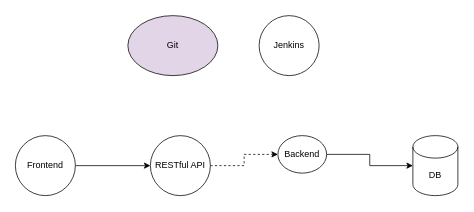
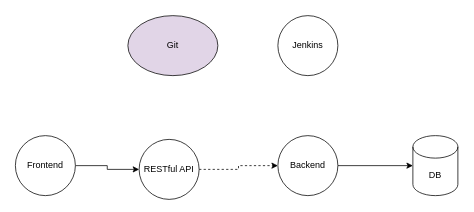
(289, 45) -> (308, 45)
(302, 154) -> (308, 165)
(180, 165) -> (169, 169)
